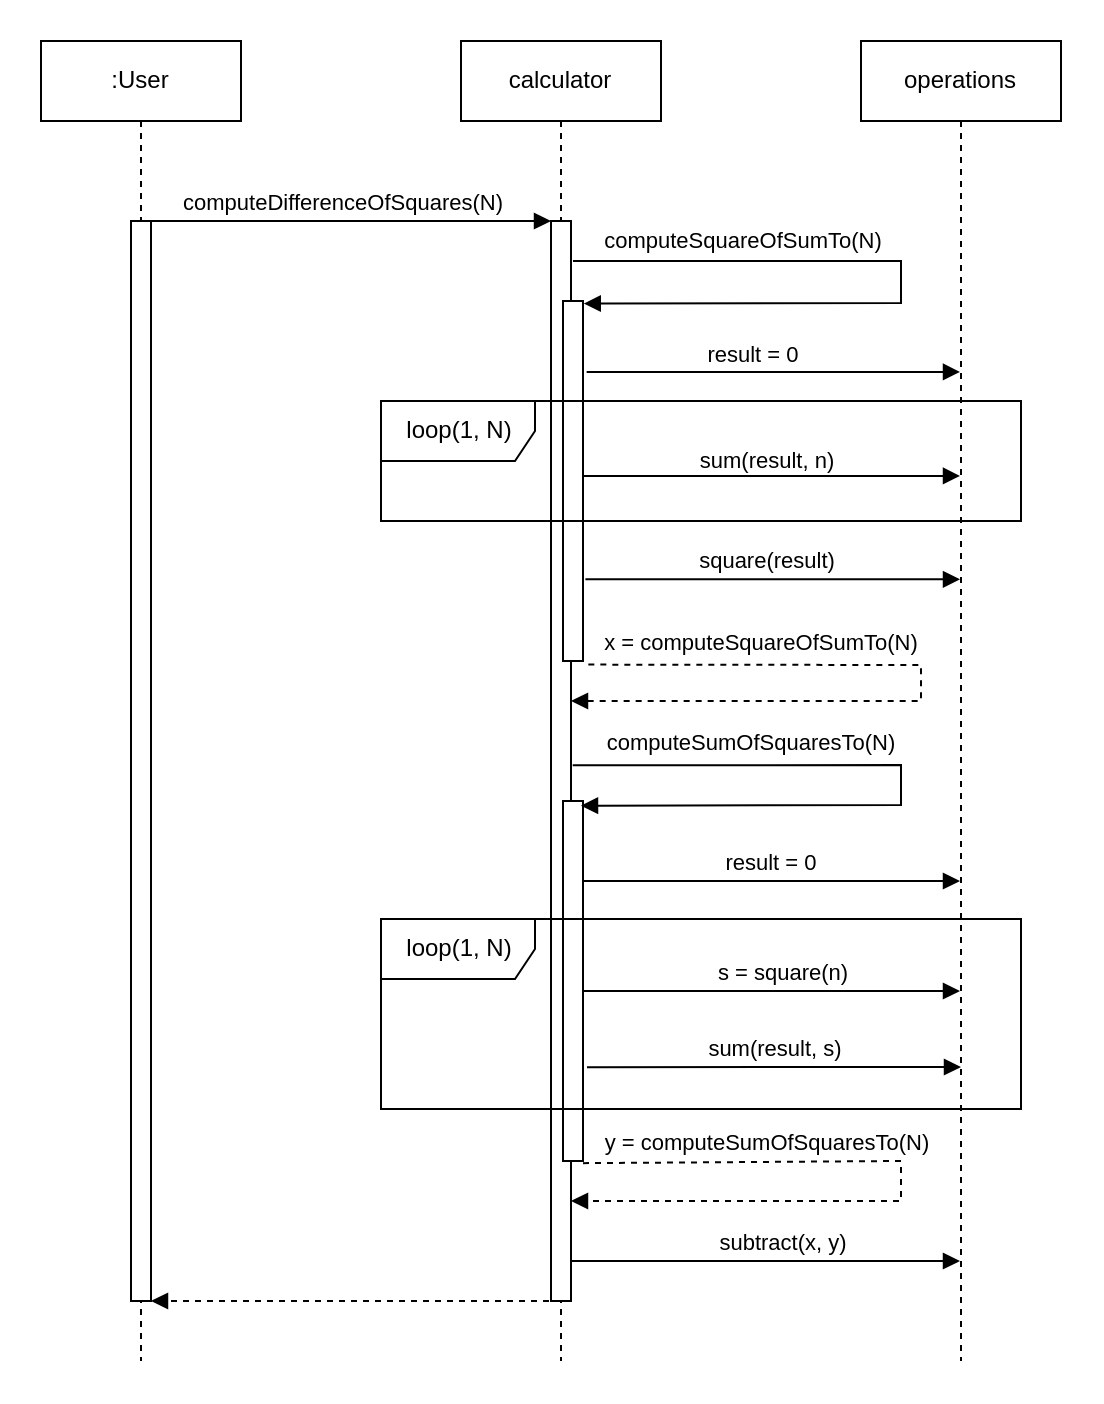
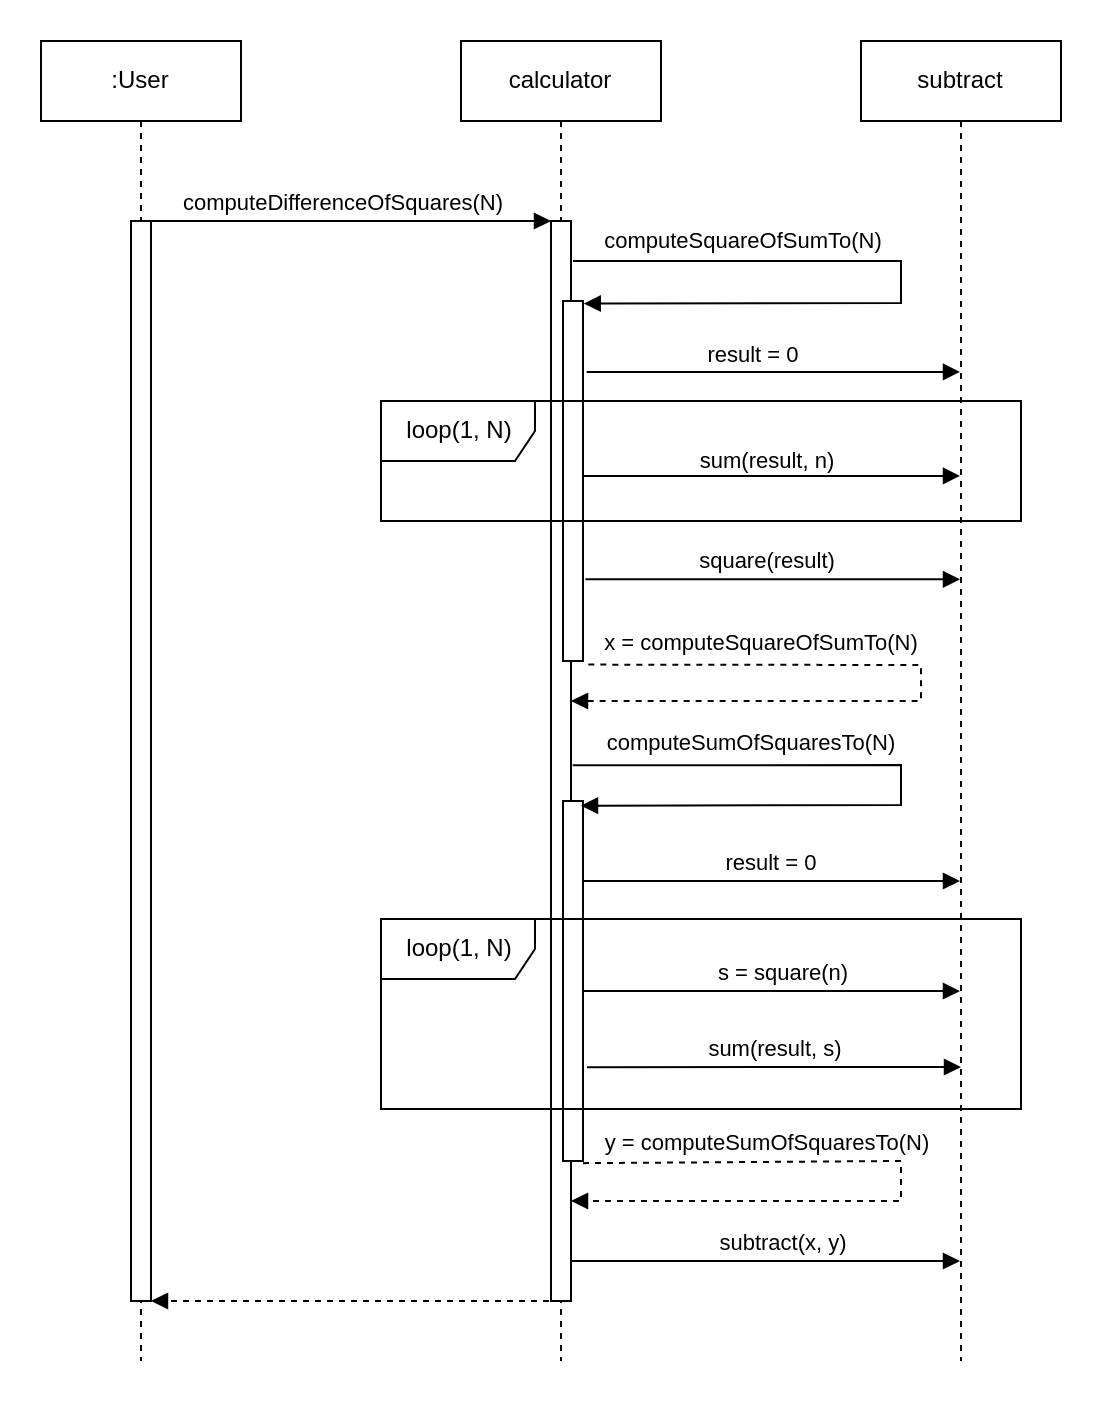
(961, 81) -> (961, 81)
